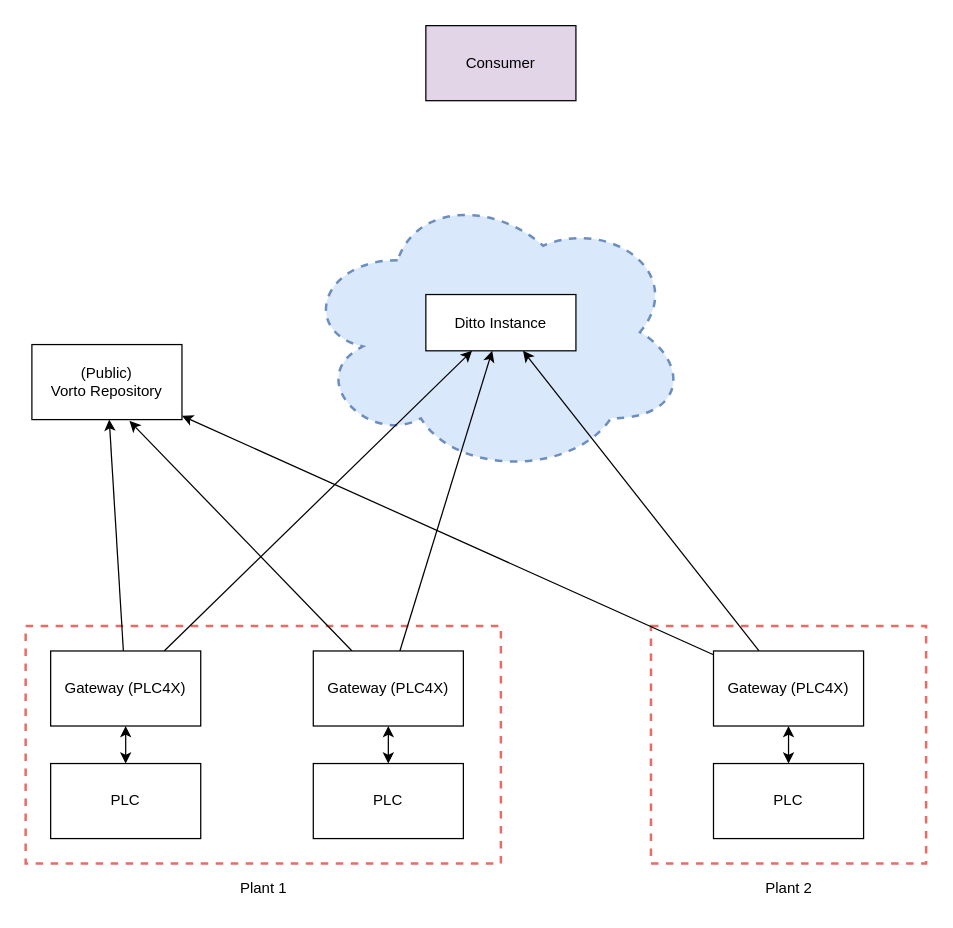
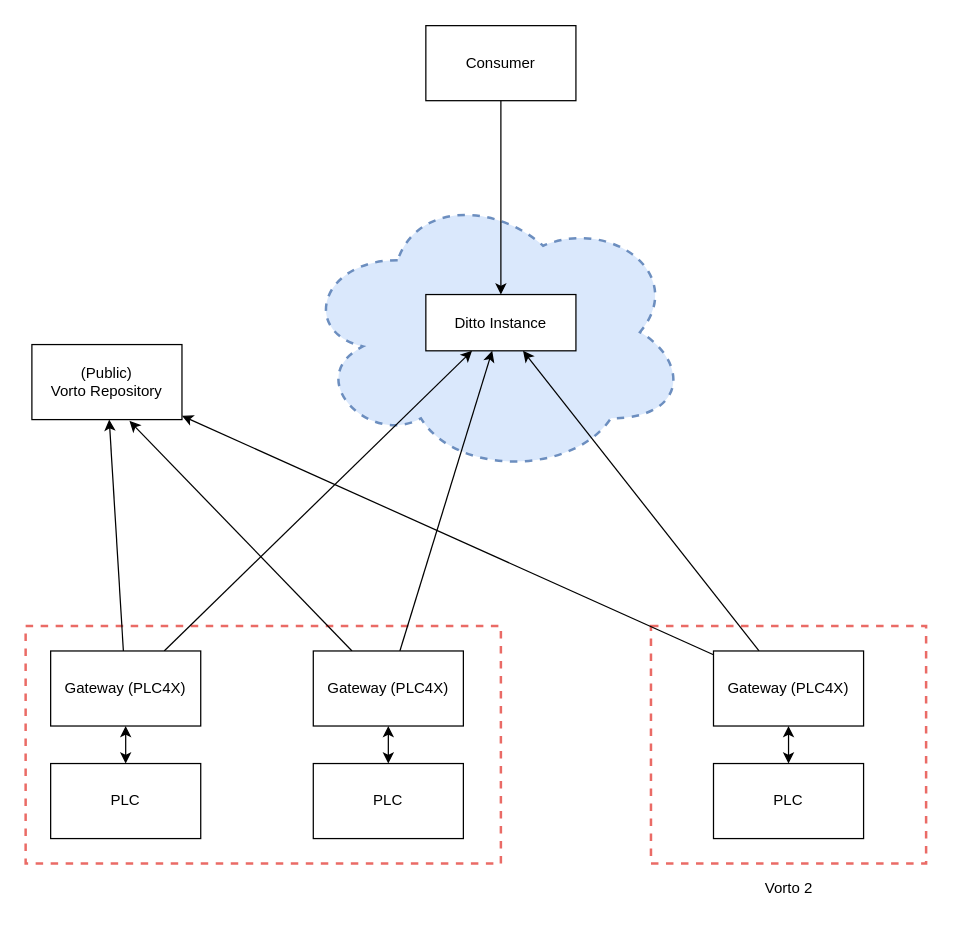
(501, 63) -> (501, 63)
none -> (501, 193)
(263, 888) -> none
(789, 888) -> (789, 888)
